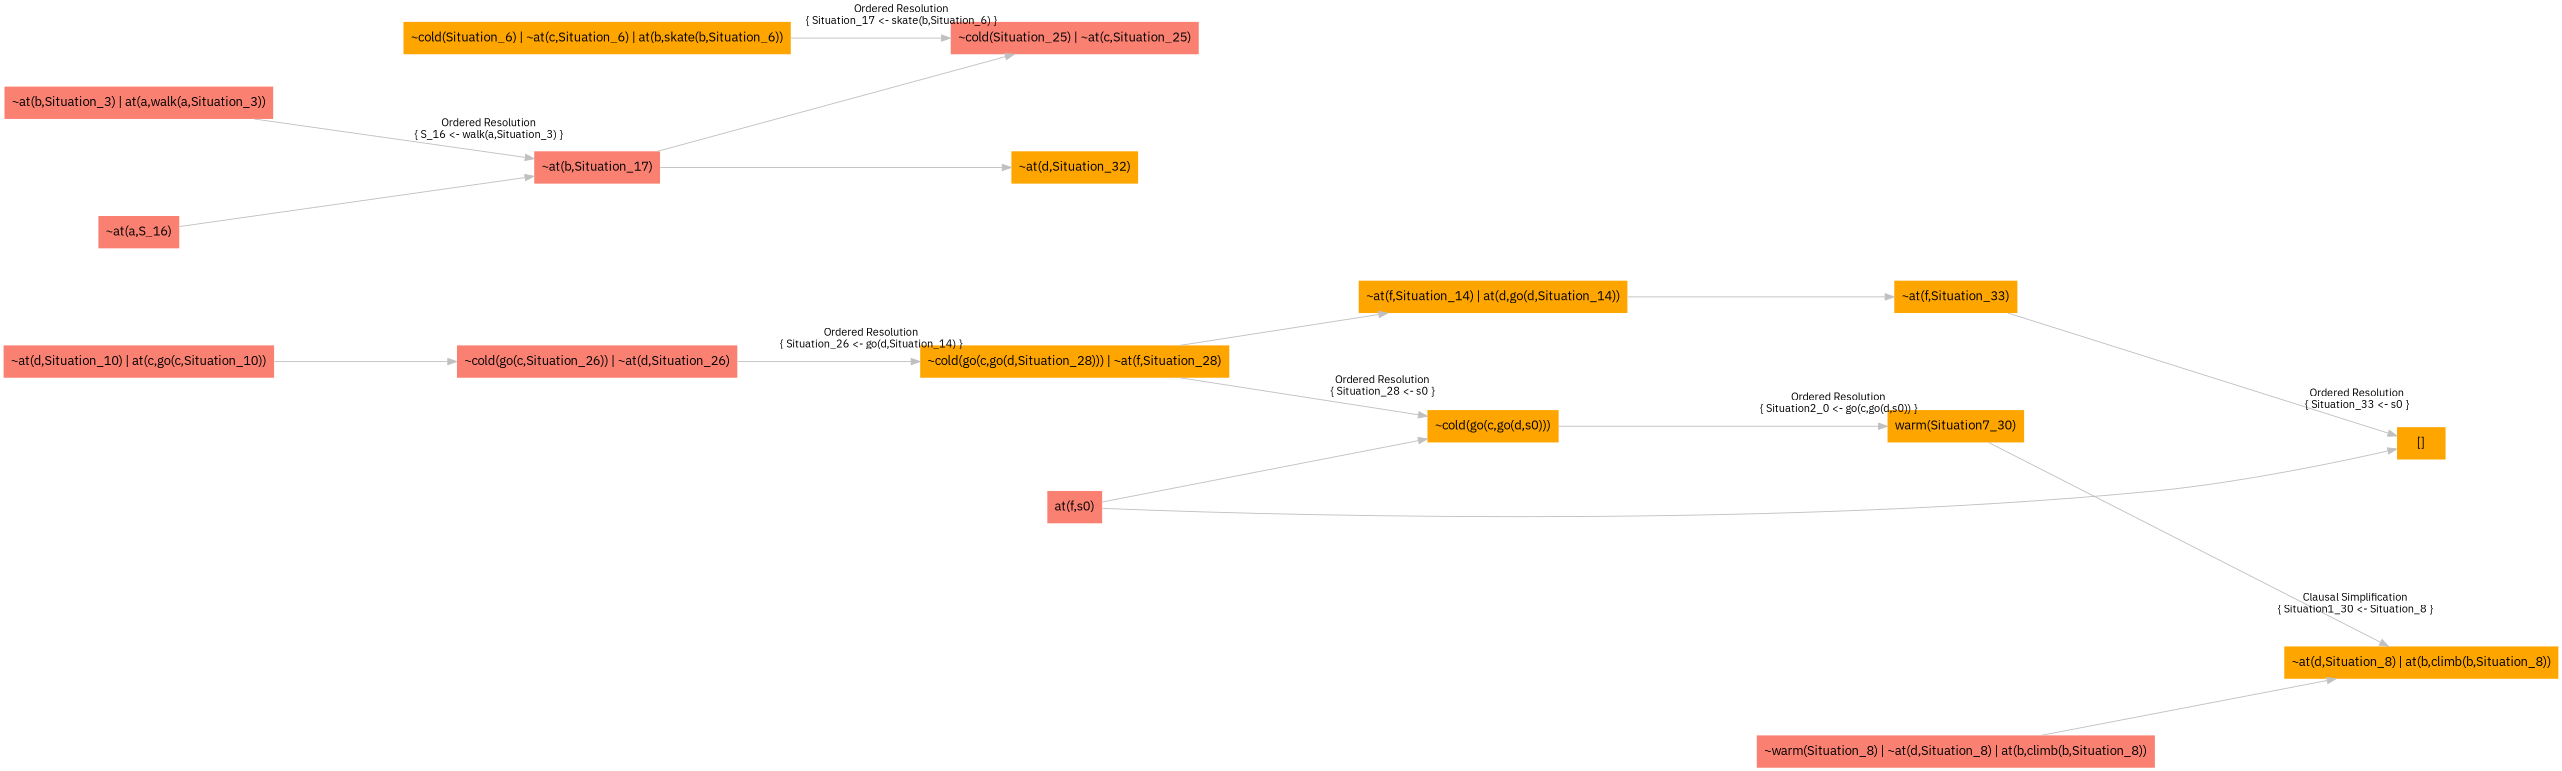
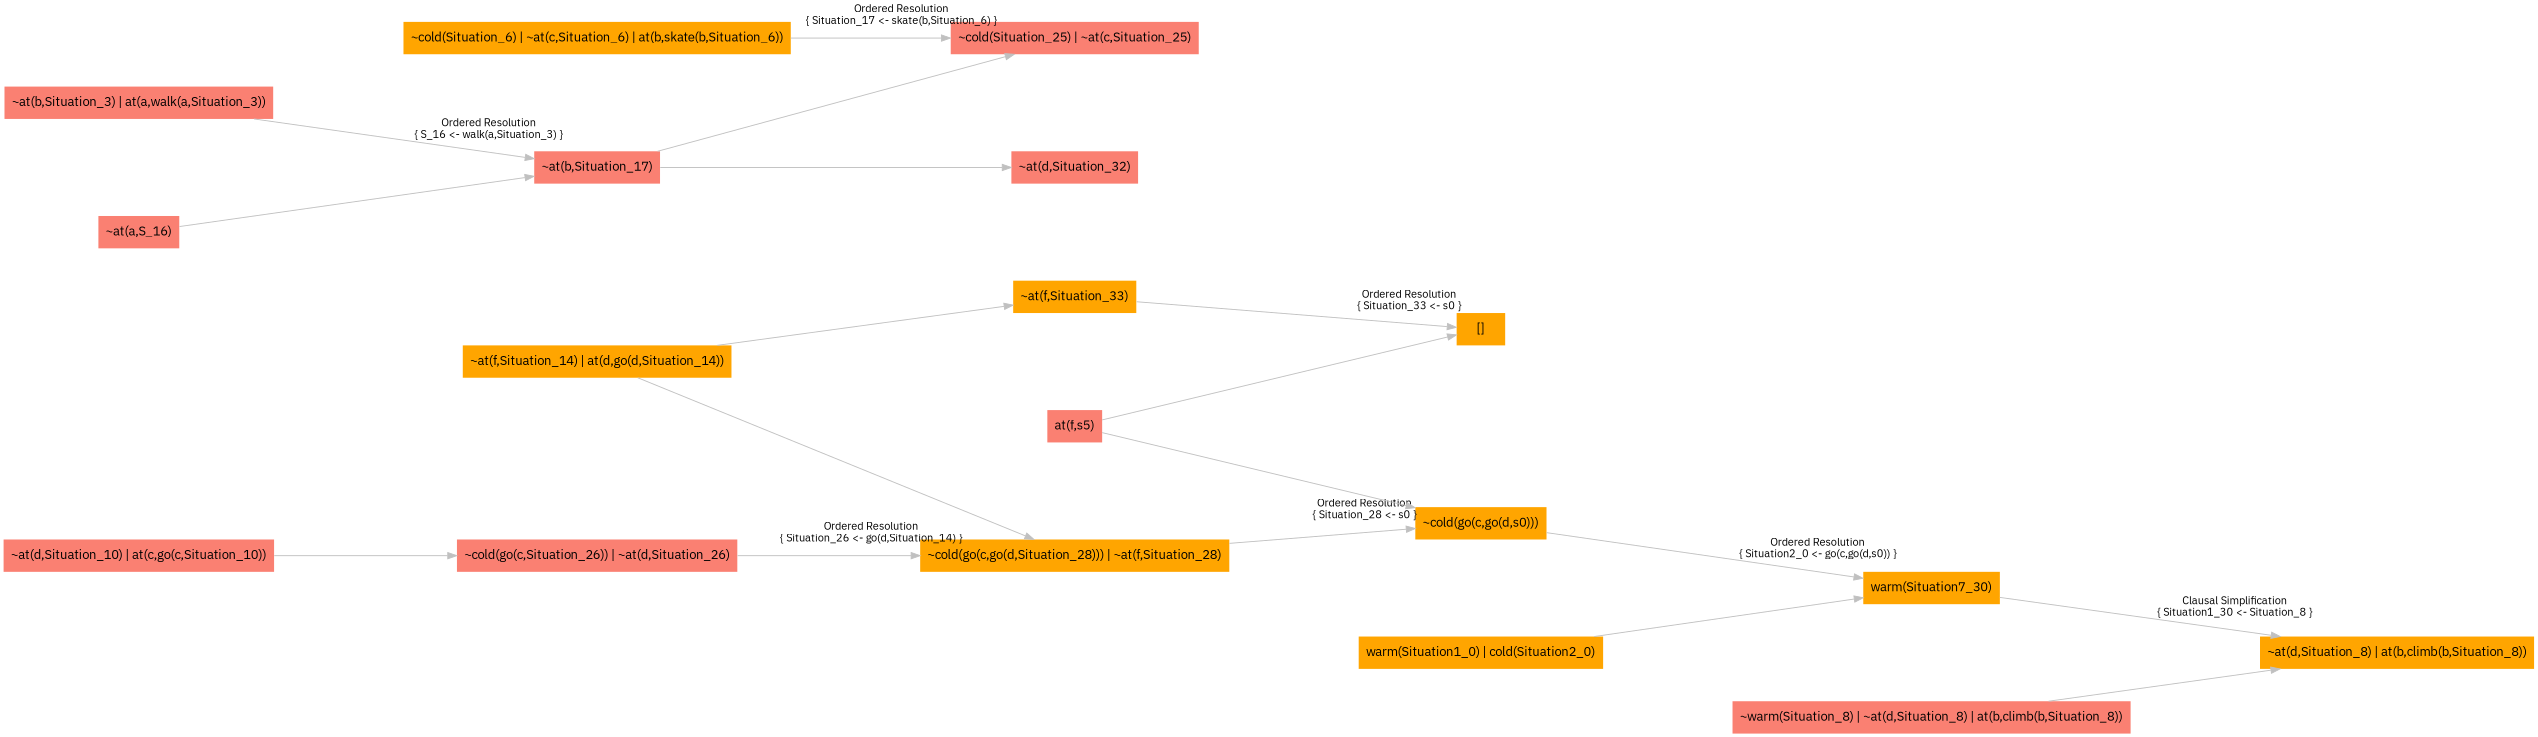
(1075, 167) -> (1075, 167)
(1279, 330) -> (832, 457)
(1075, 507) -> (1075, 426)
none -> (1481, 653)
